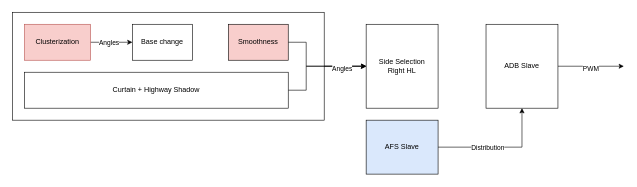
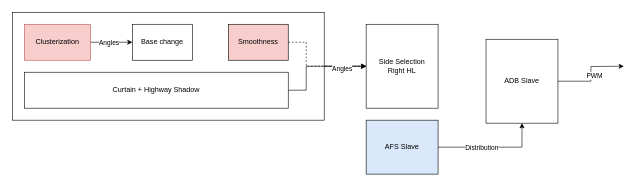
(306, 44) -> (306, 44)
(522, 66) -> (522, 81)
